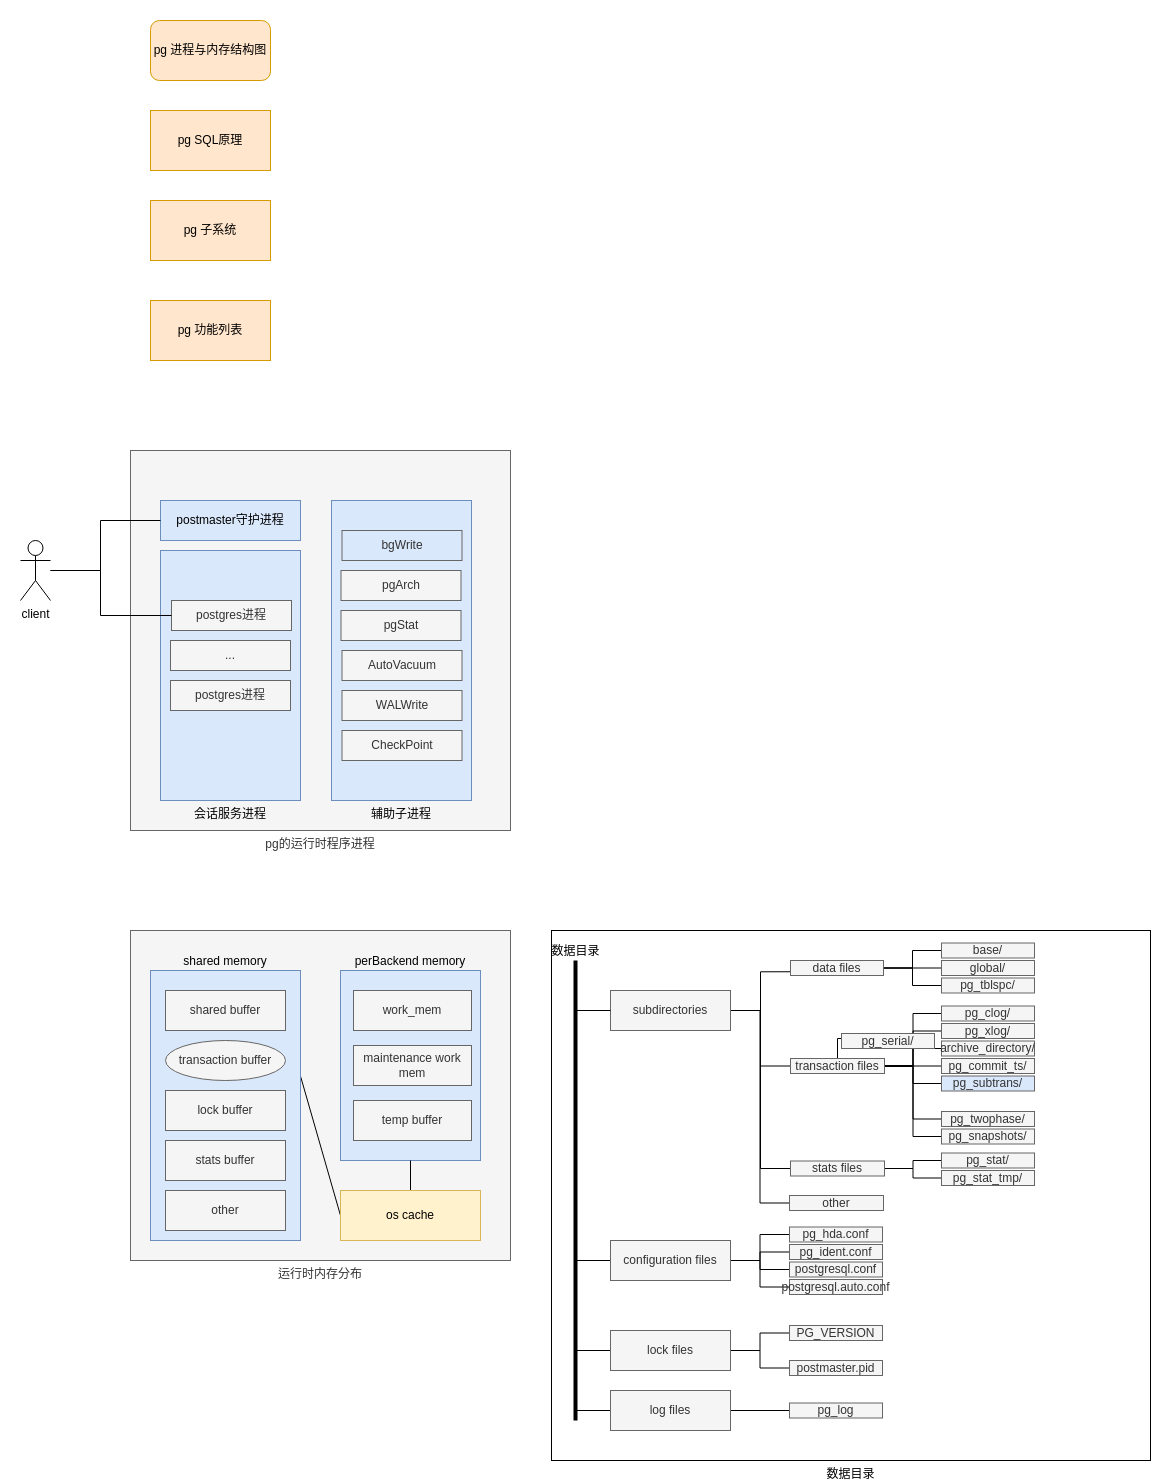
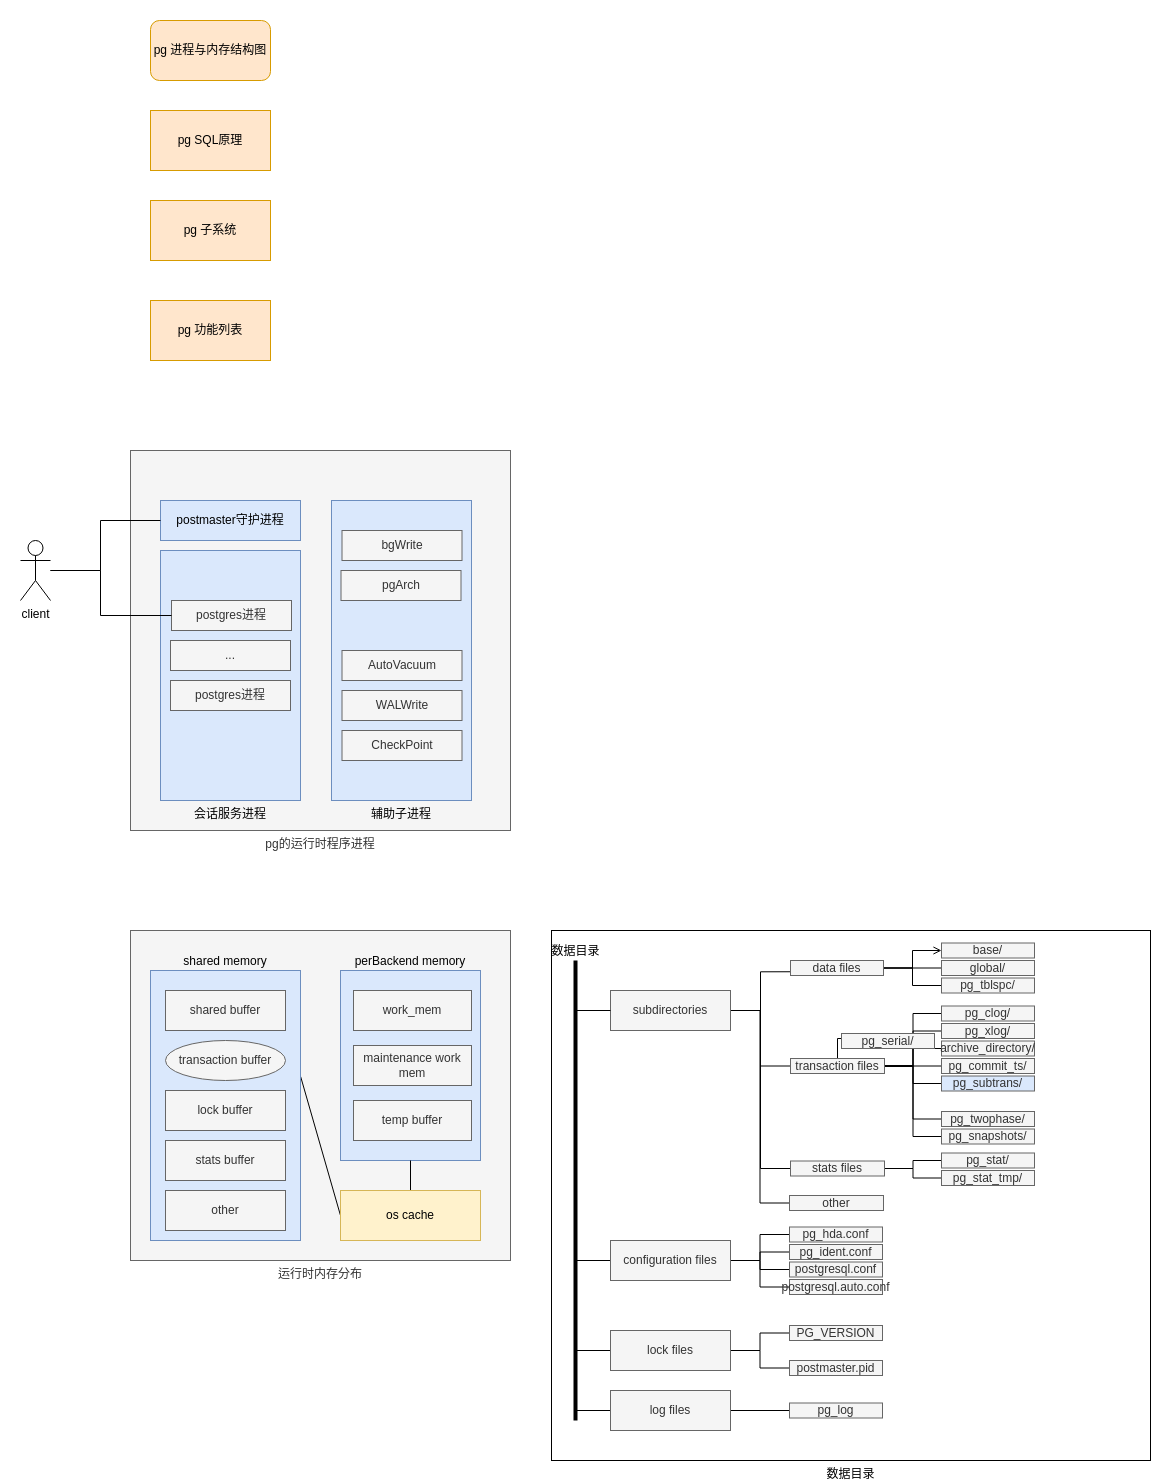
(402, 546) -> (402, 546)
(401, 626) -> none
(937, 951) -> (936, 951)
